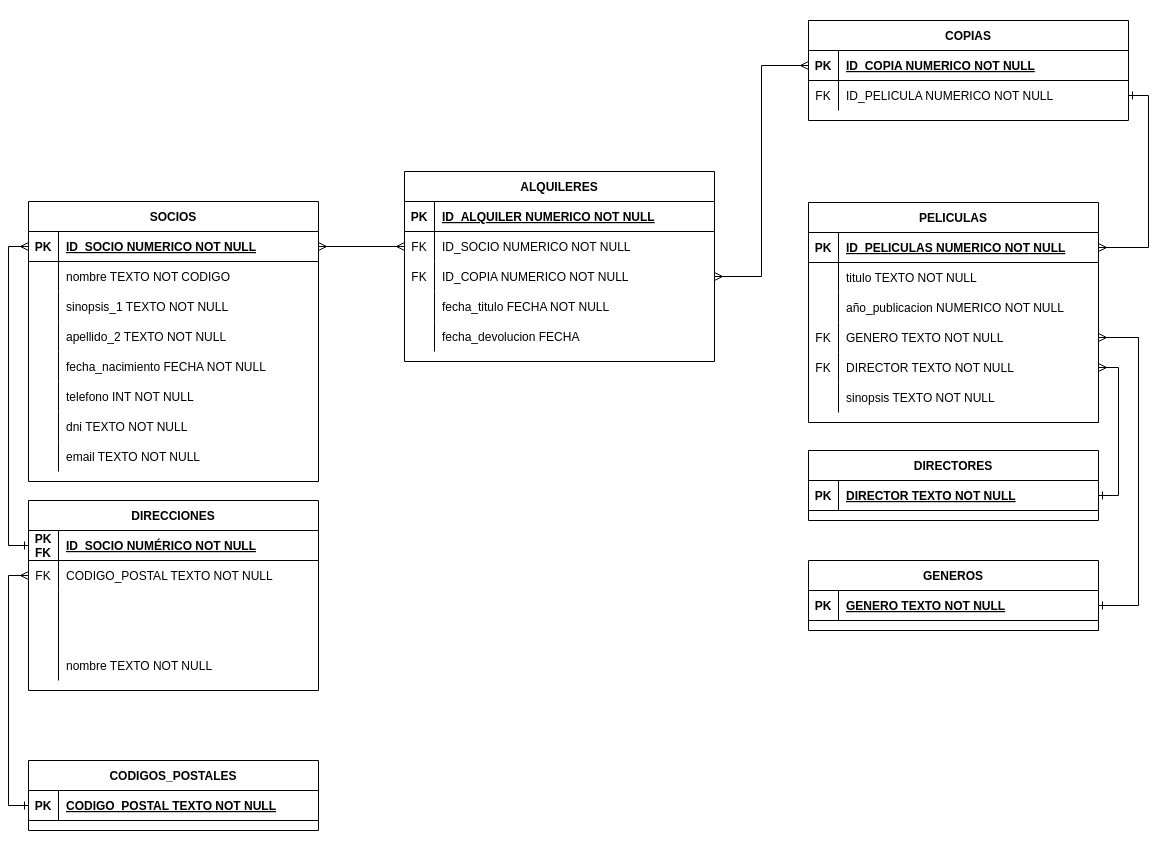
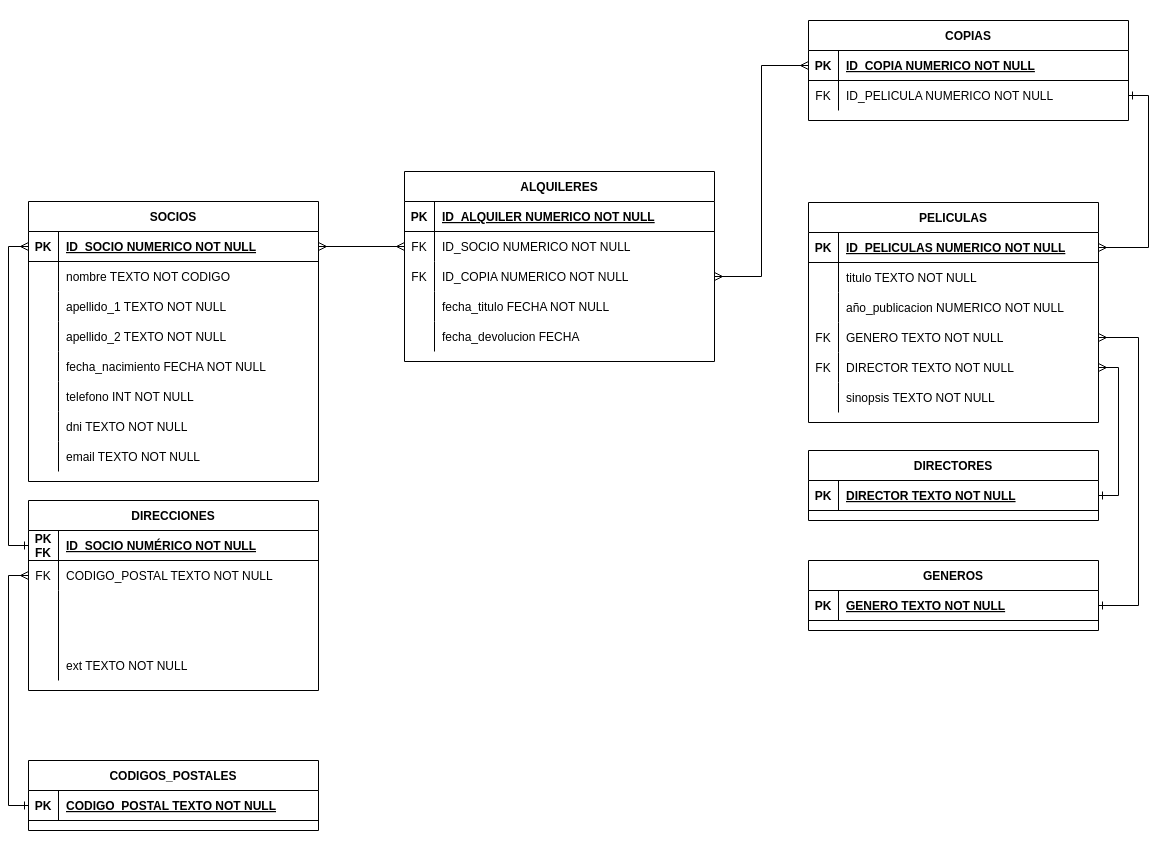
(142, 307) -> (141, 307)
(132, 666) -> (122, 666)
